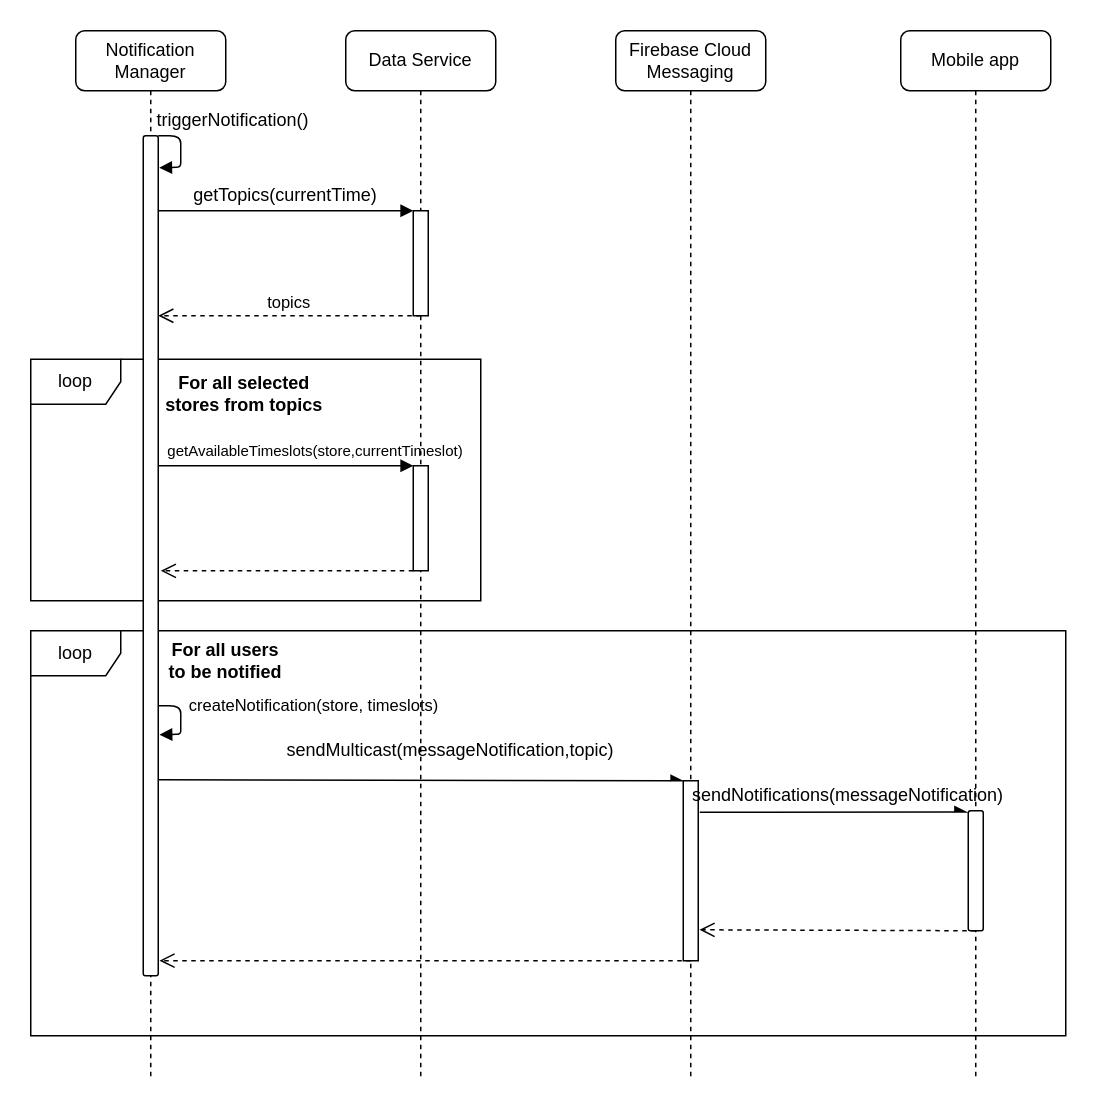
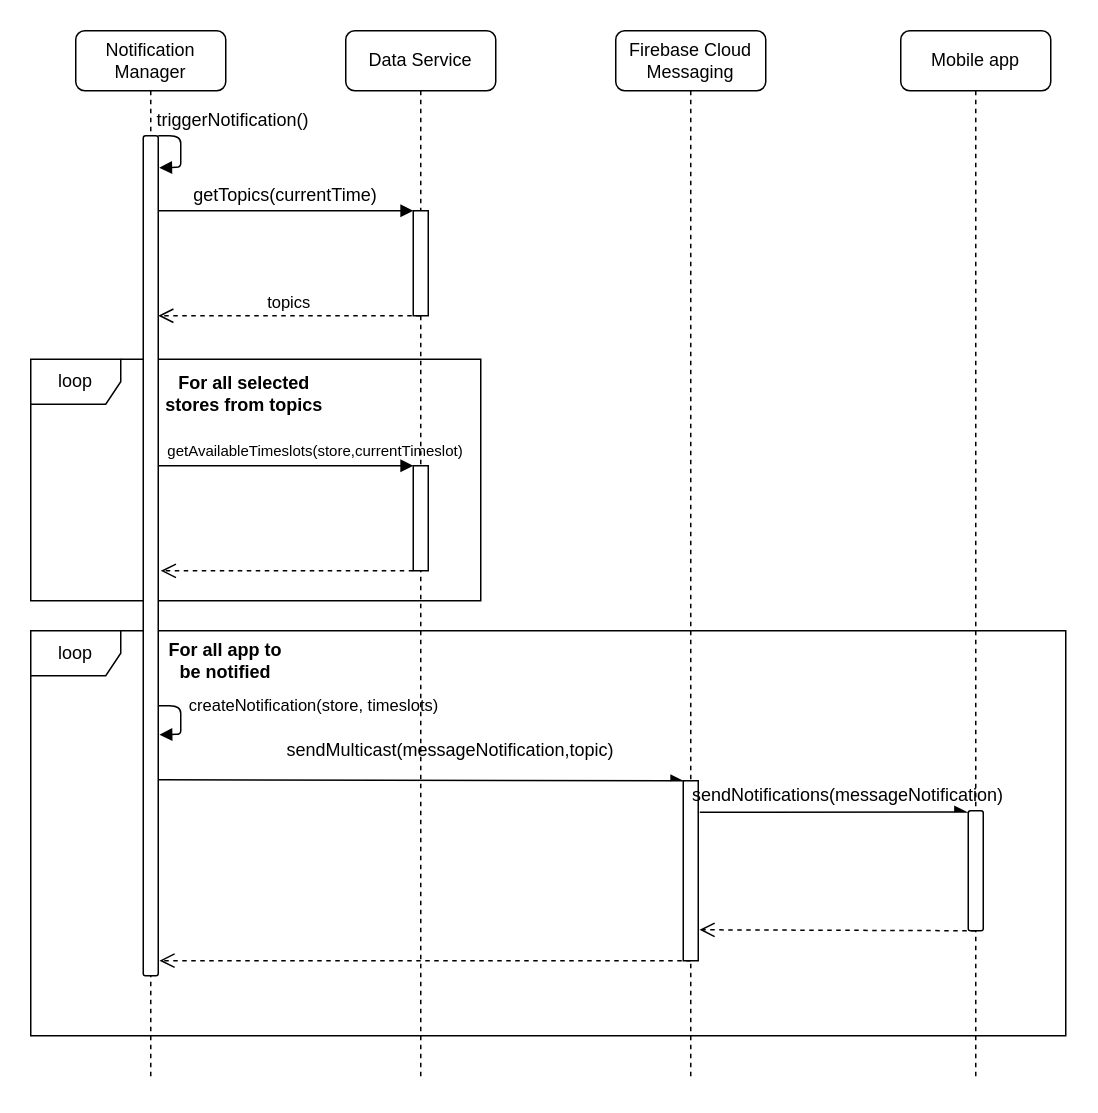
(226, 661) -> (226, 661)
